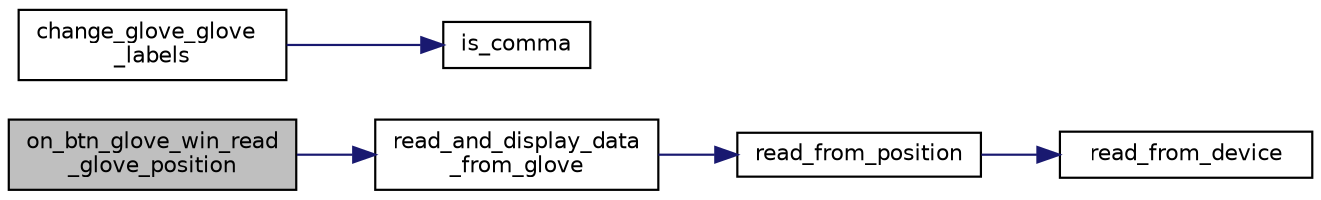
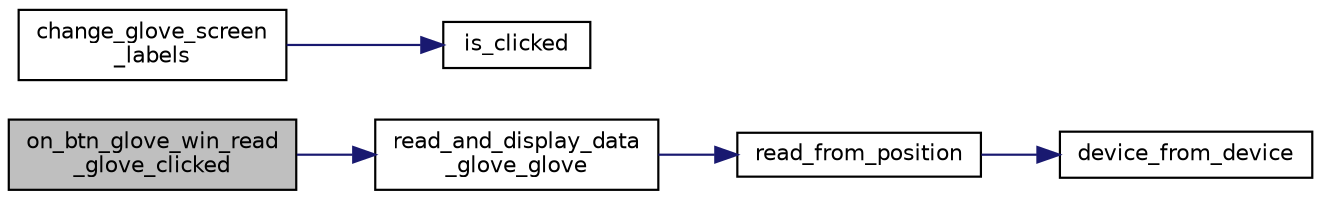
(153, 45) -> (153, 45)
(517, 45) -> (517, 45)
(153, 155) -> (153, 155)
(517, 155) -> (517, 155)
(1186, 155) -> (1186, 155)
